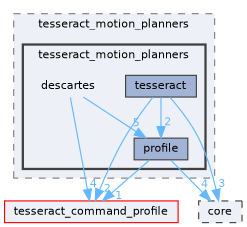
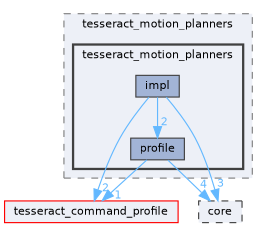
(68, 86) -> none
(161, 86) -> (158, 86)
